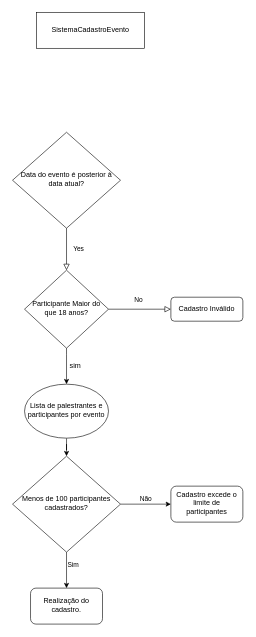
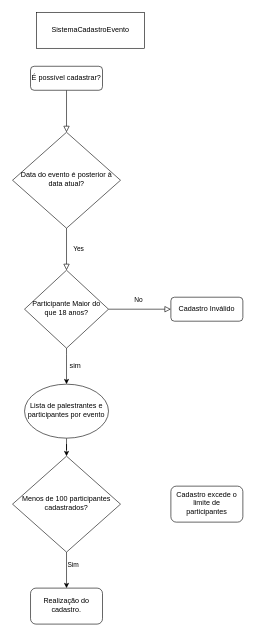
none -> (66, 78)
none -> (66, 108)
(165, 504) -> none
